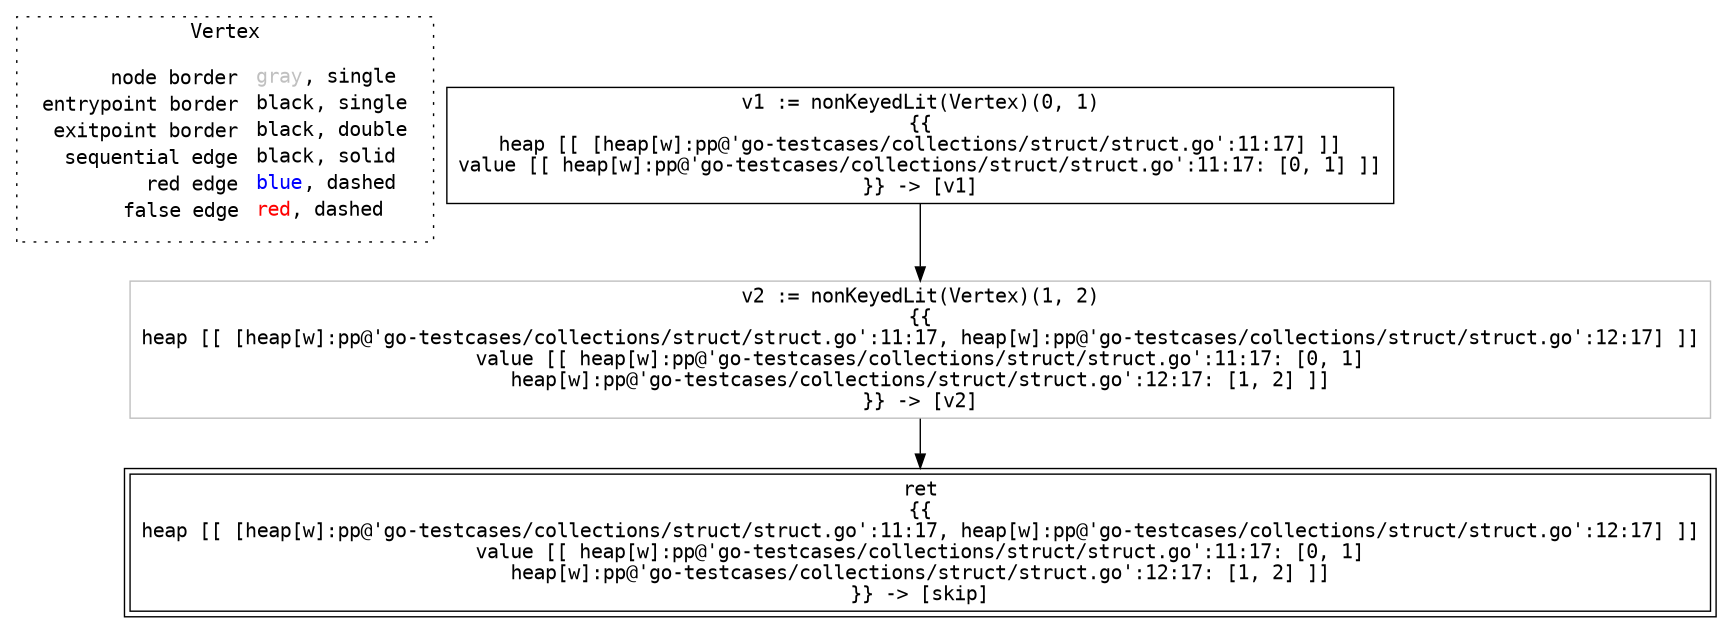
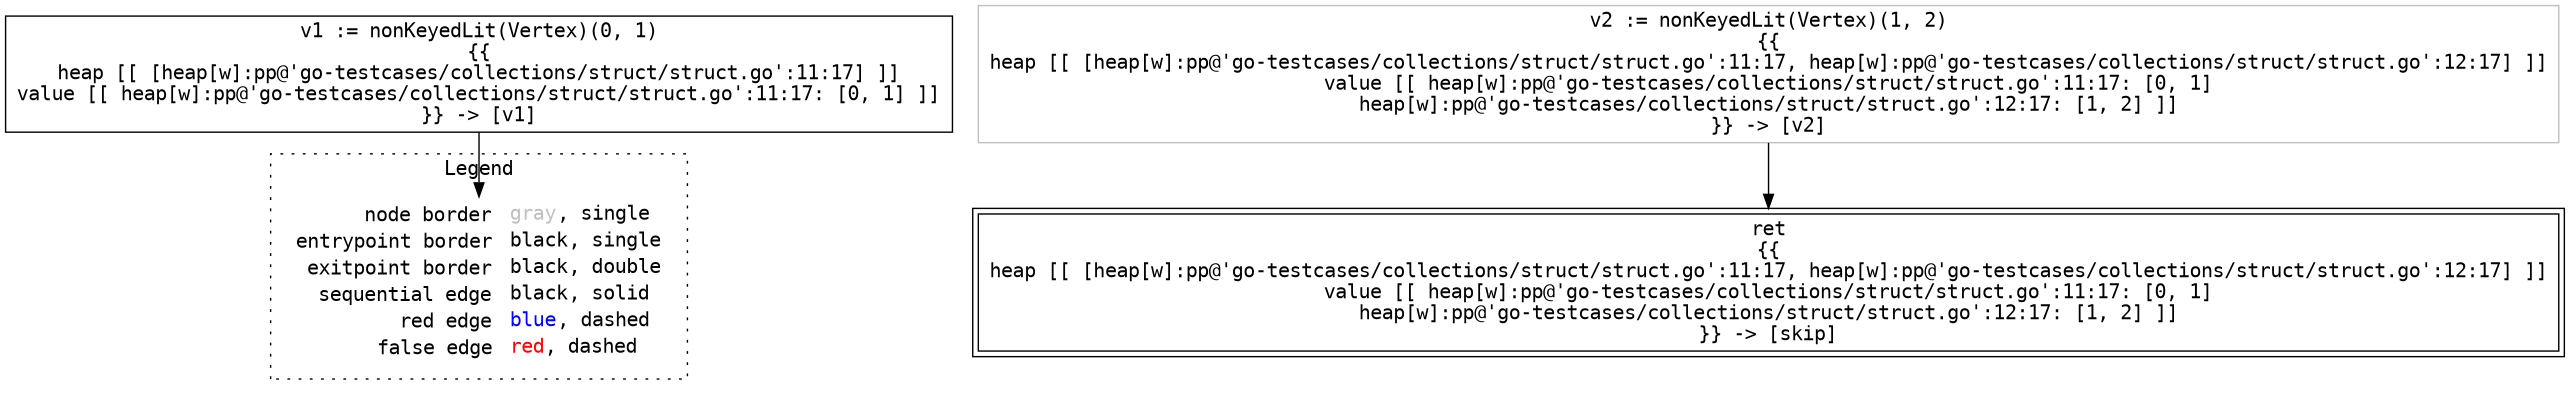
(225, 33) -> (479, 170)
(920, 235) -> (479, 162)
